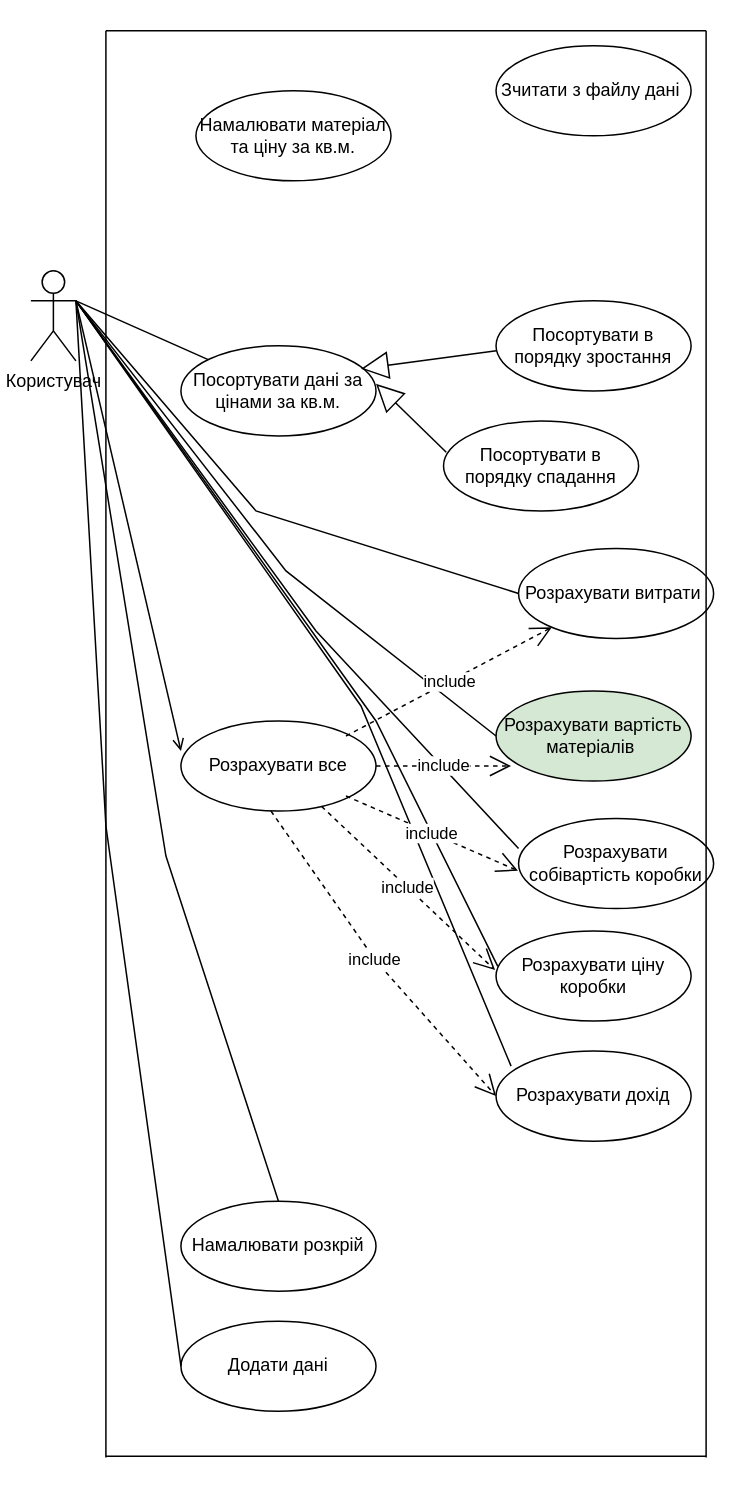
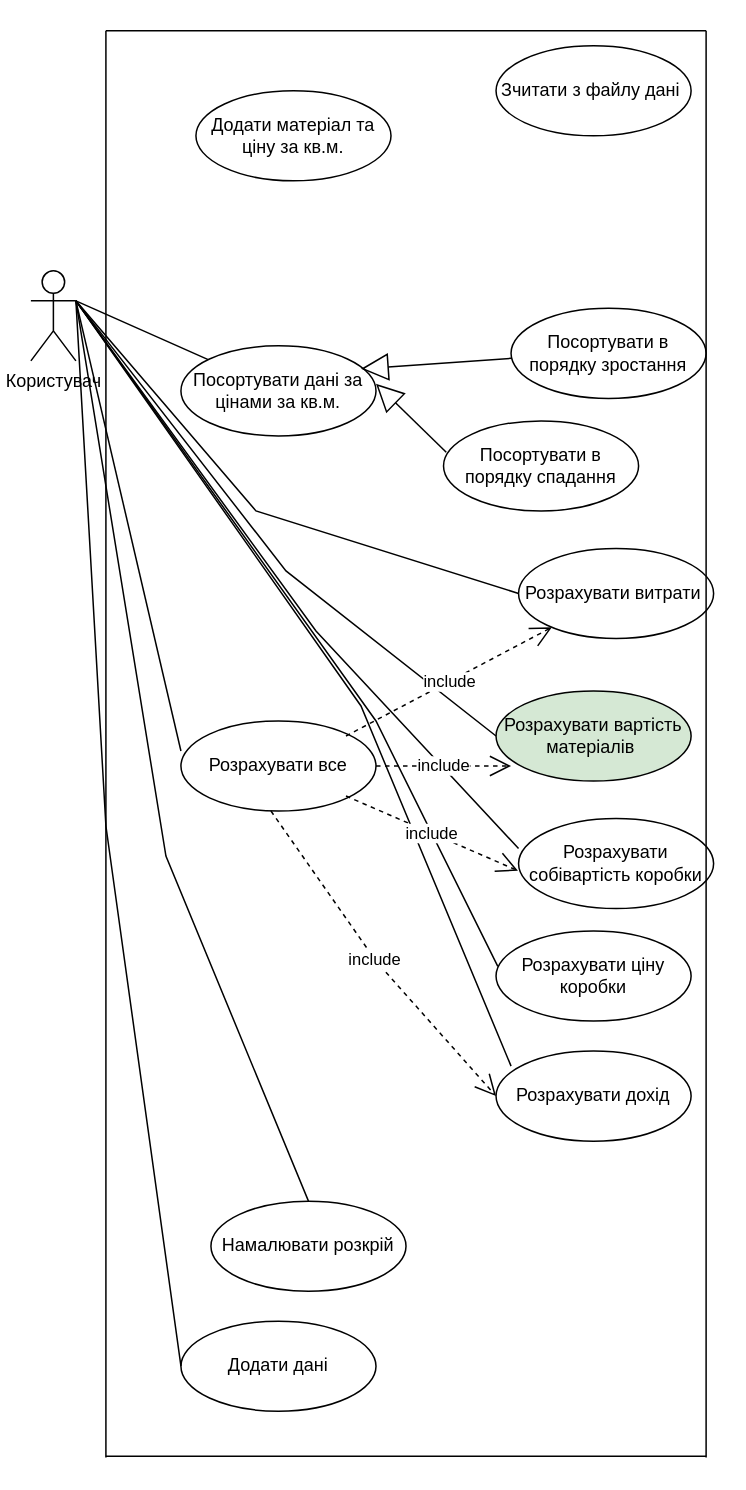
(293, 136) -> (293, 136)
(593, 346) -> (608, 353)
(179, 744) -> (179, 745)
(386, 867) -> none
(278, 1246) -> (308, 1246)
